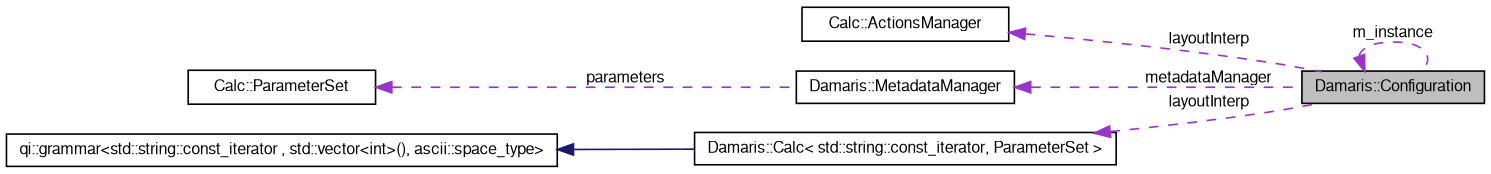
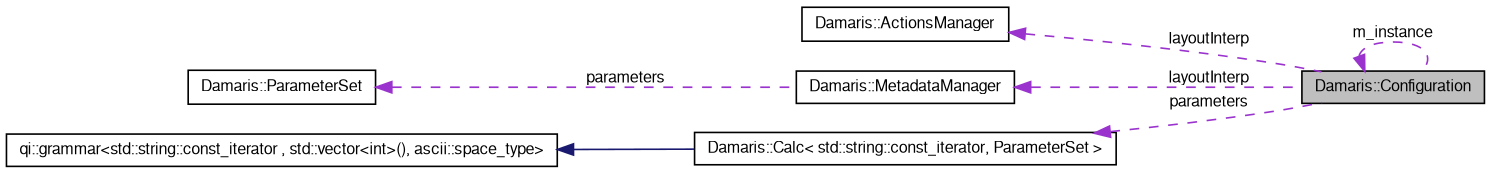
(905, 24) -> (905, 24)
(1209, 78) -> (1209, 78)
(282, 87) -> (282, 87)
(1209, 103) -> (1209, 103)
